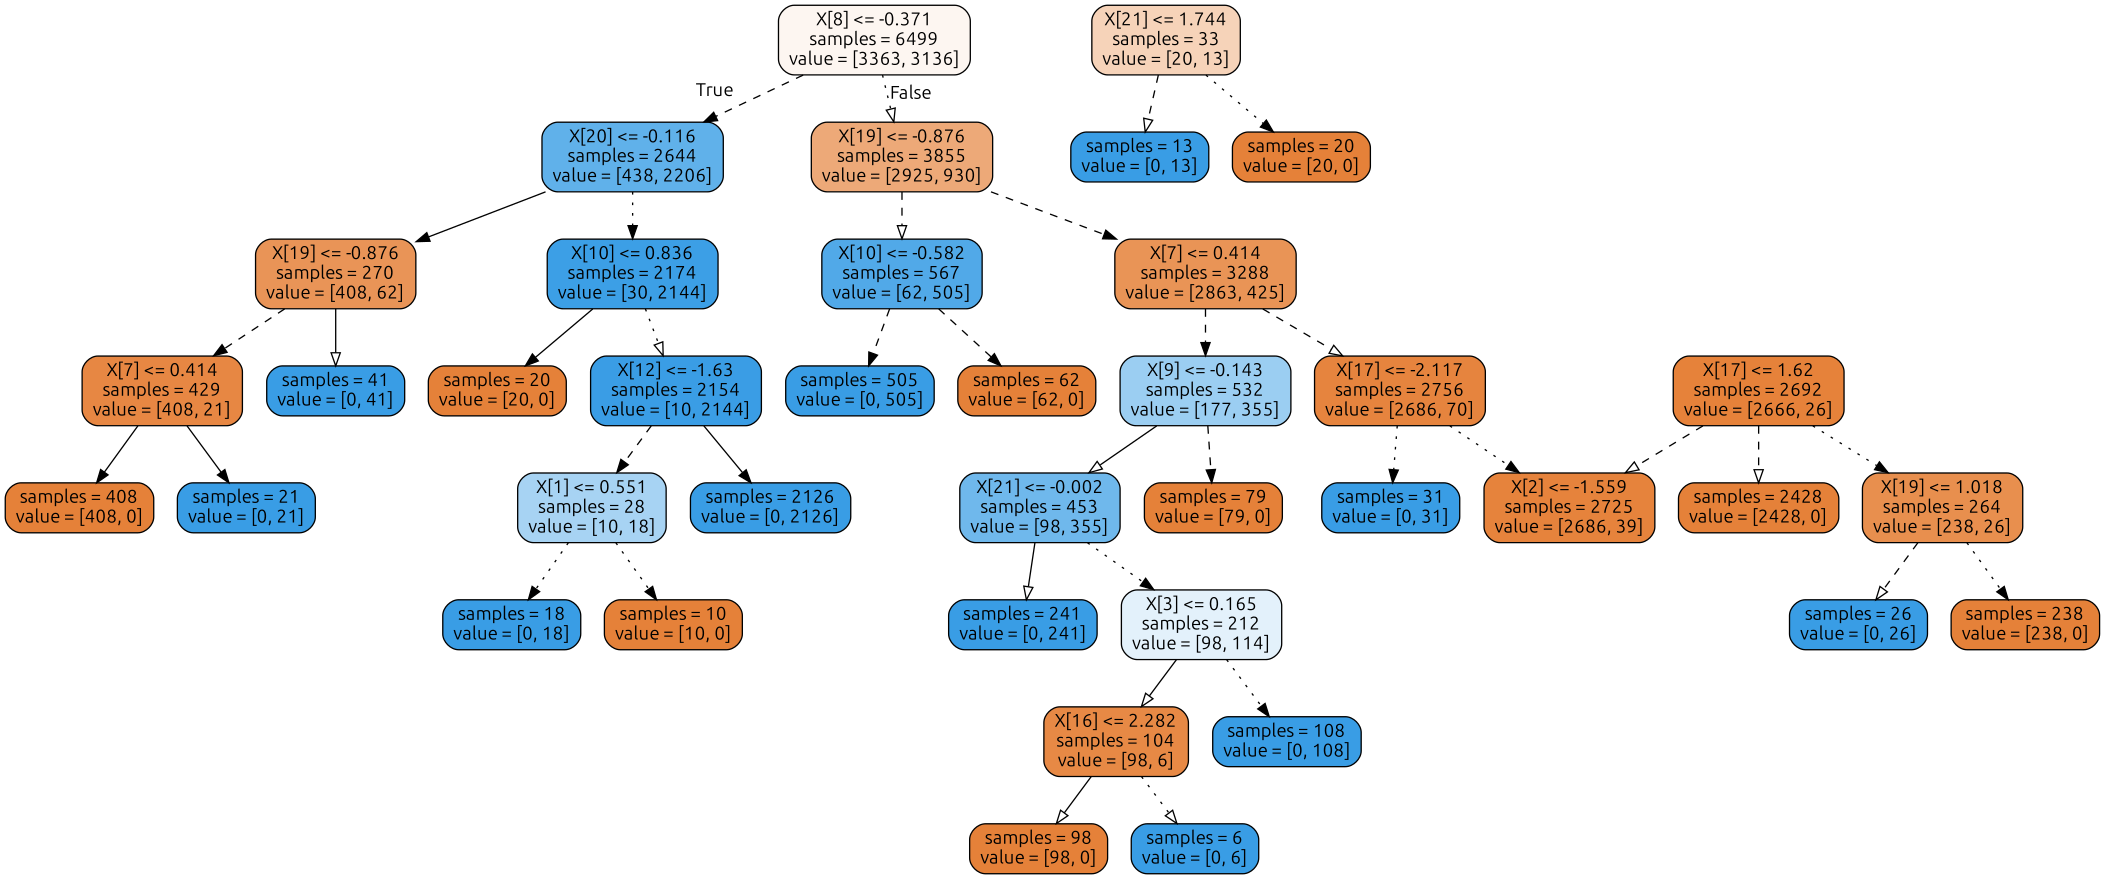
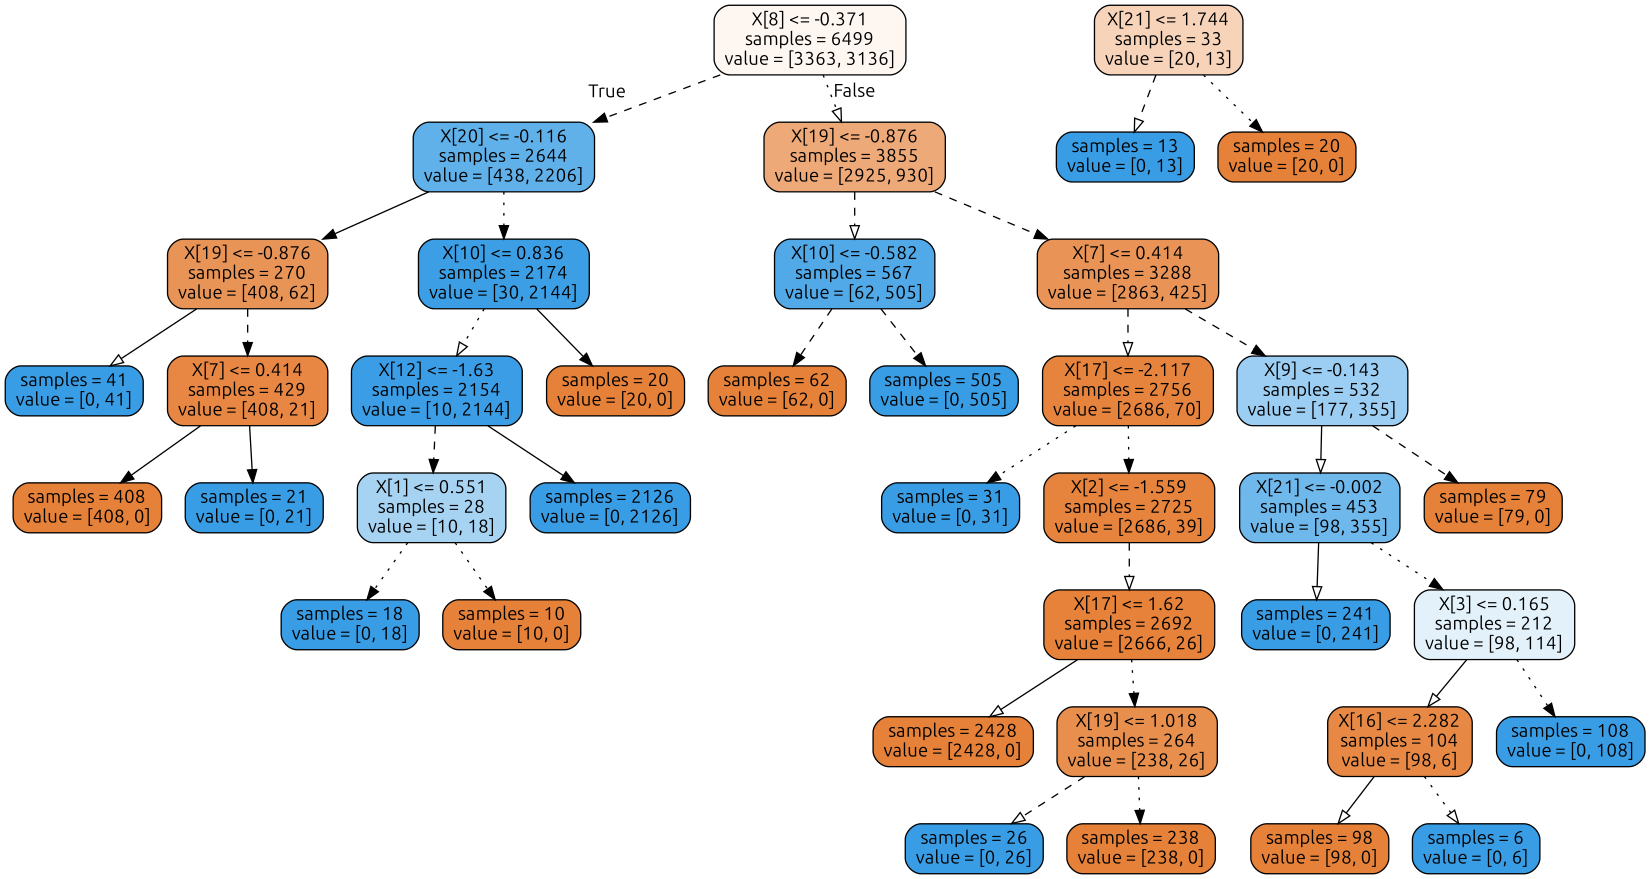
(1670, 446) -> (1129, 560)
(1759, 448) -> (1039, 685)
